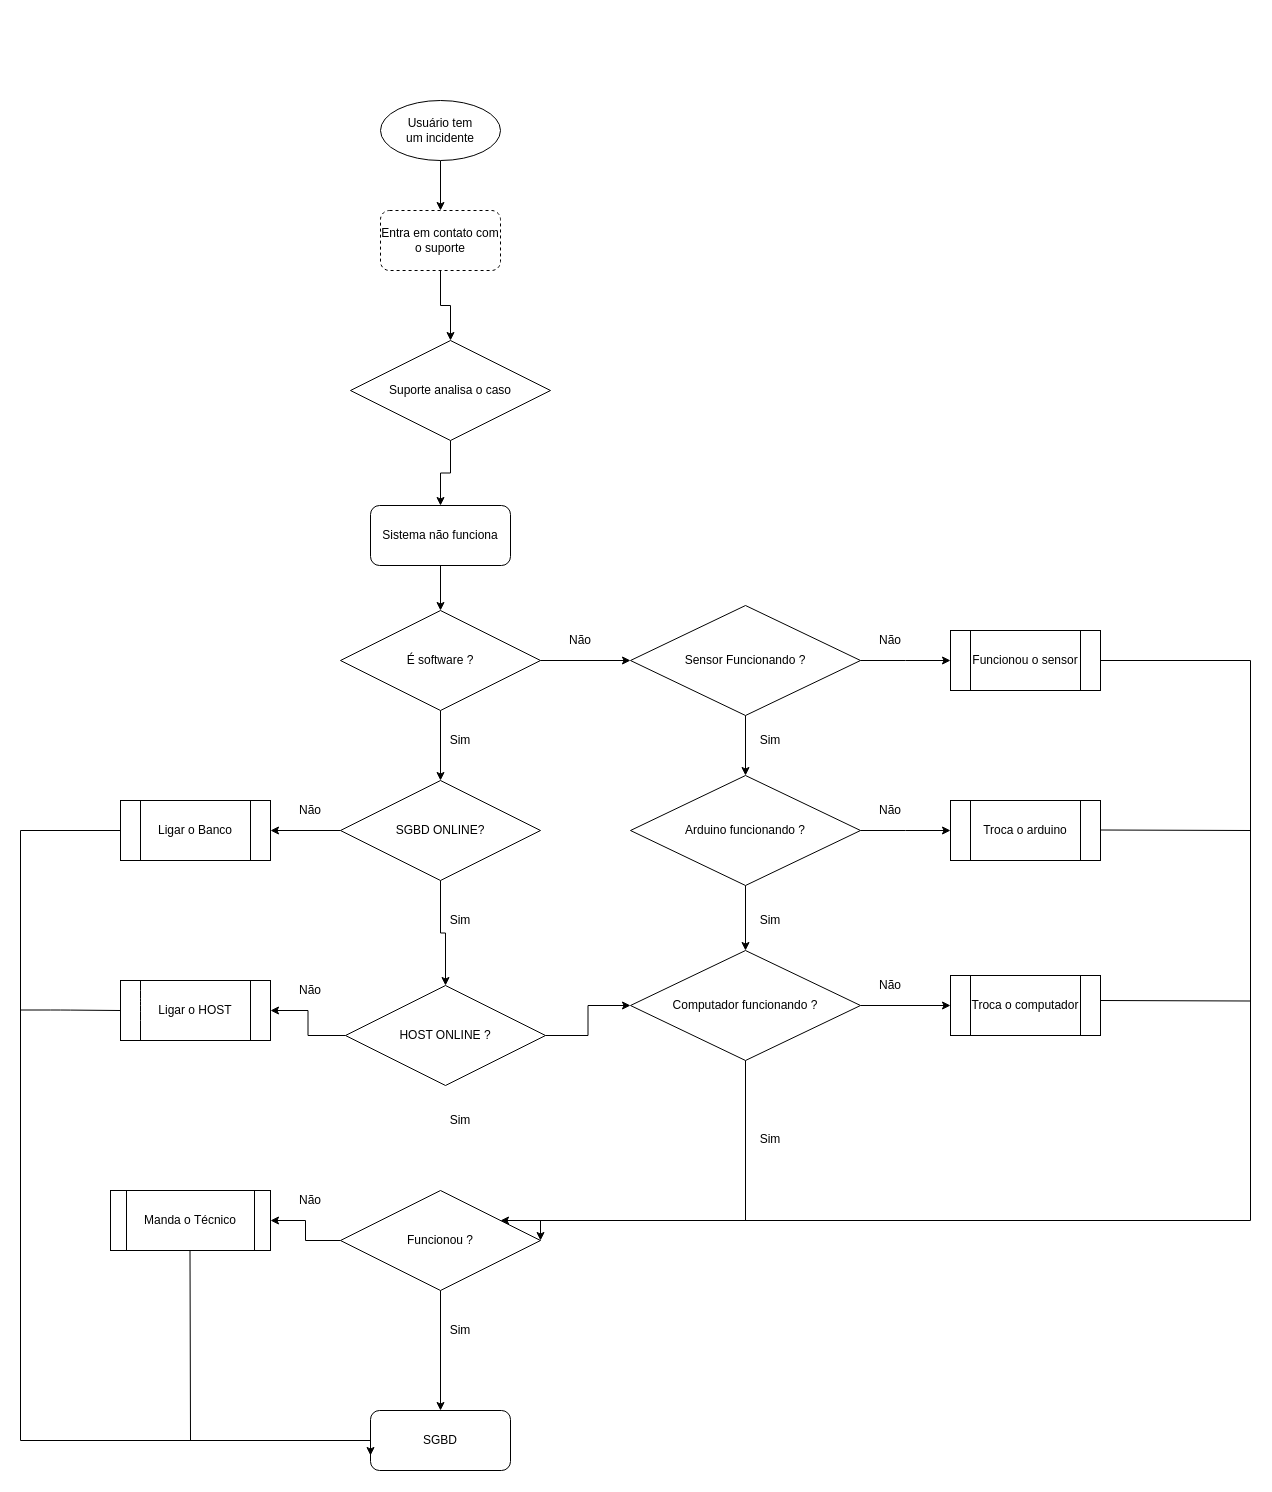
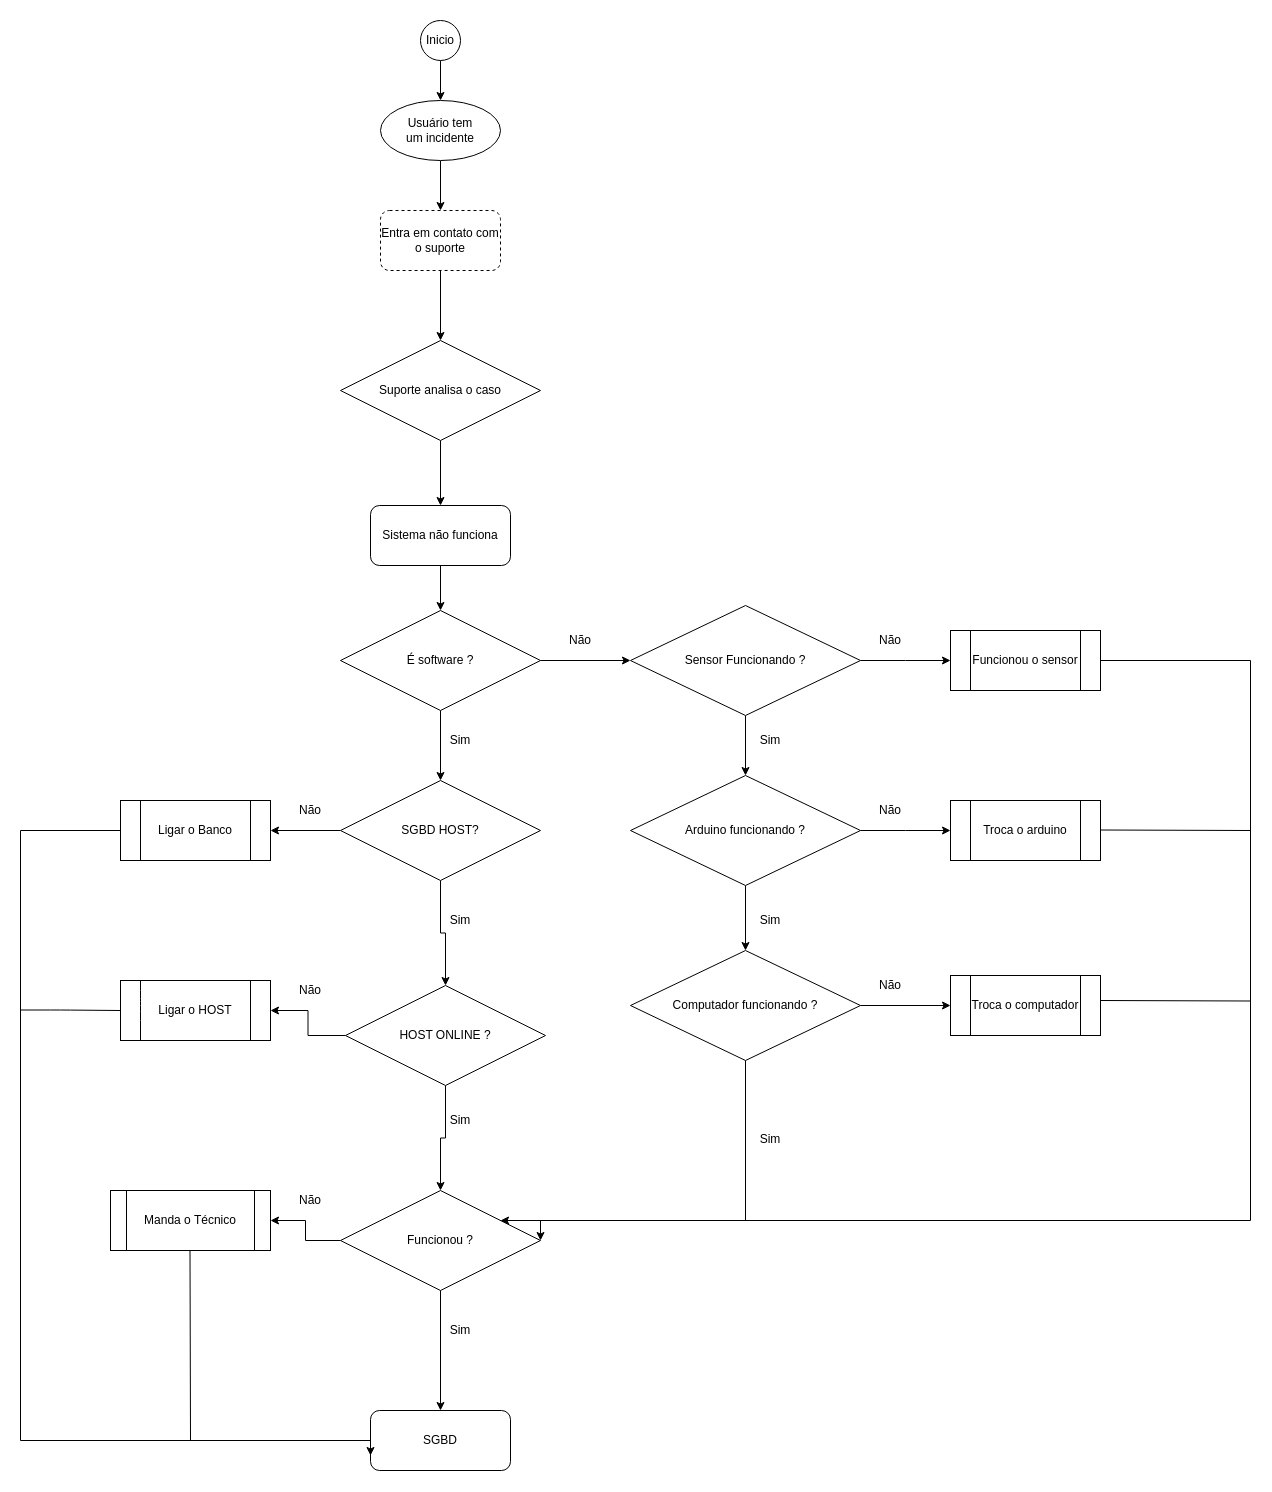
none -> (441, 41)
none -> (441, 77)
(451, 391) -> (441, 391)
(441, 831) -> (441, 831)
(588, 1024) -> (446, 1137)
